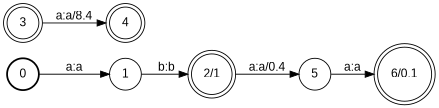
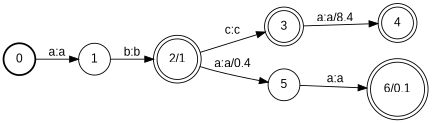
none -> (228, 44)
